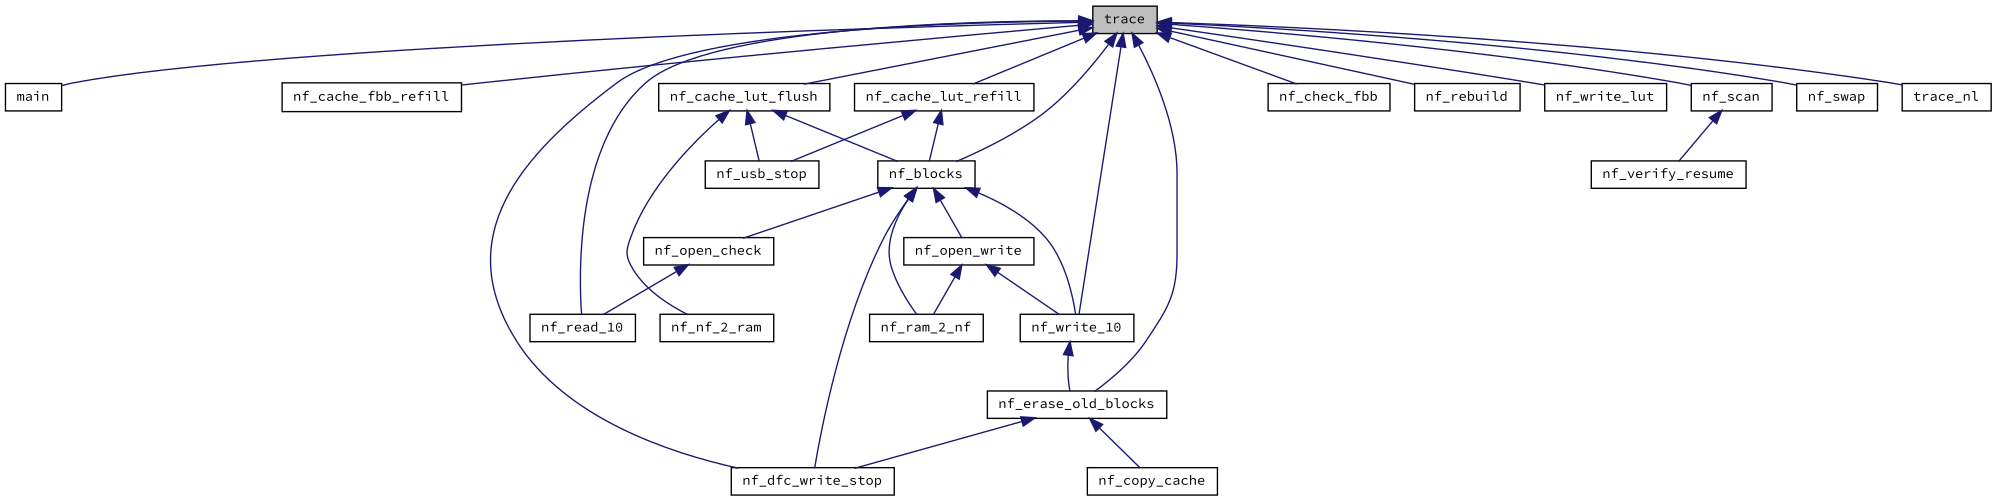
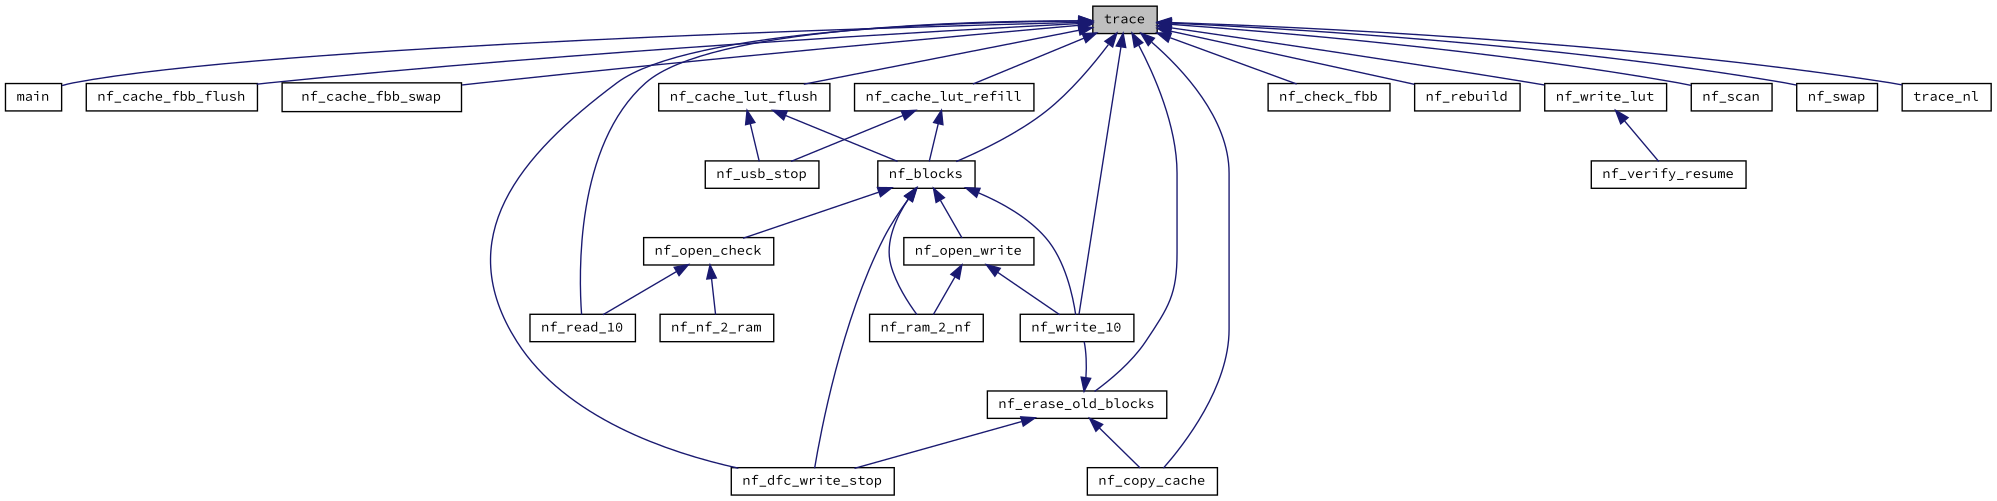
none -> (172, 97)
(372, 97) -> (372, 97)
(1696, 141) -> (1642, 141)
(639, 218) -> (714, 297)
none -> (1229, 251)
(1068, 373) -> (1086, 360)
